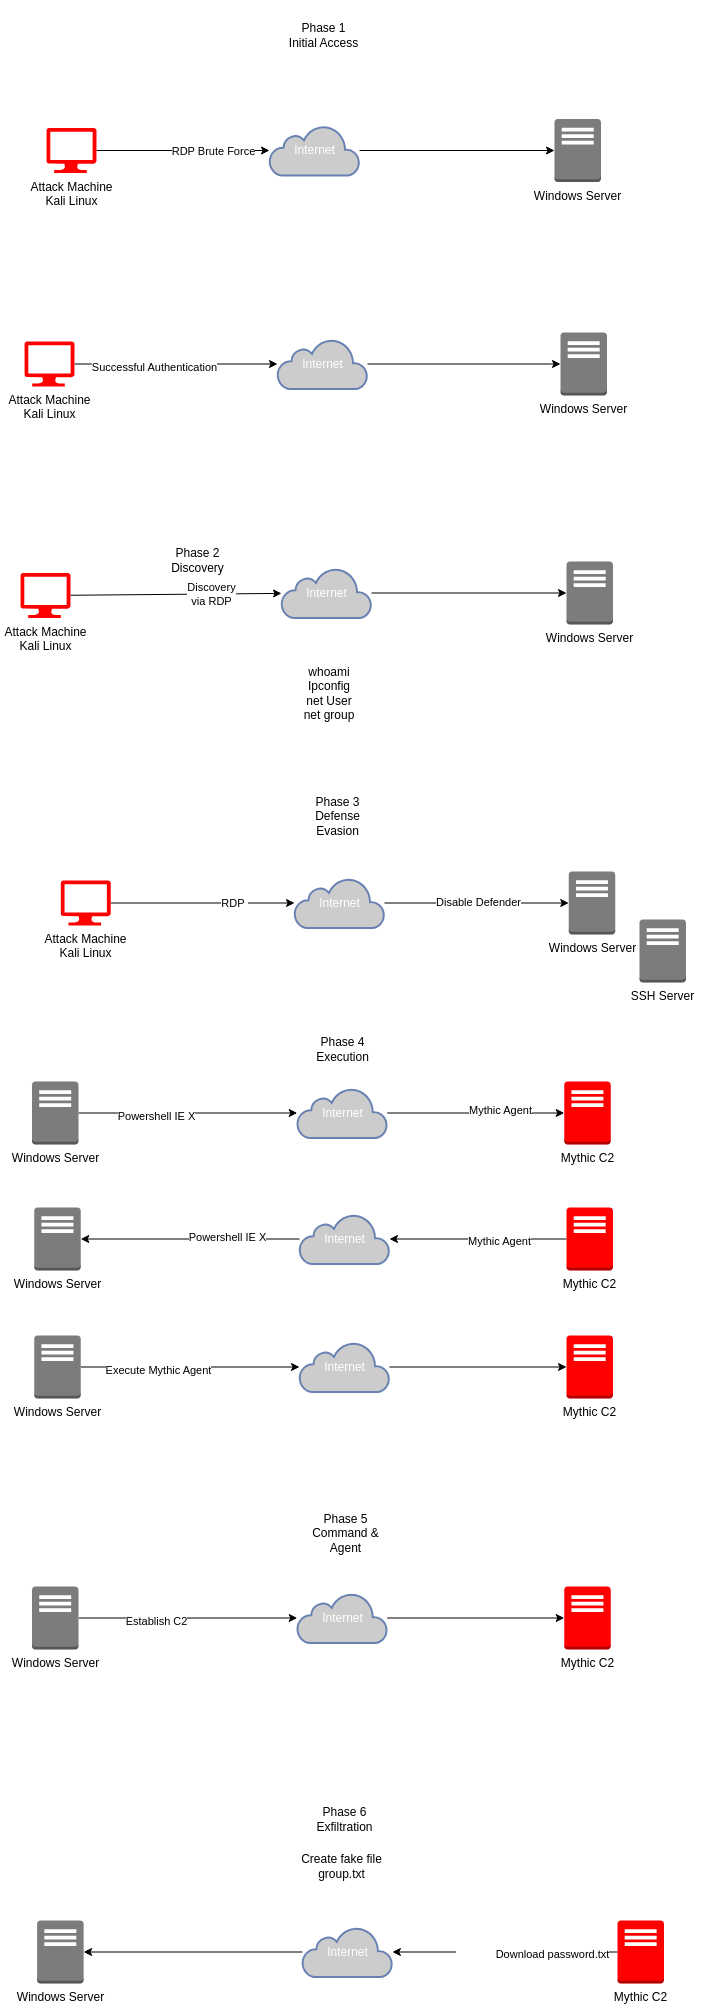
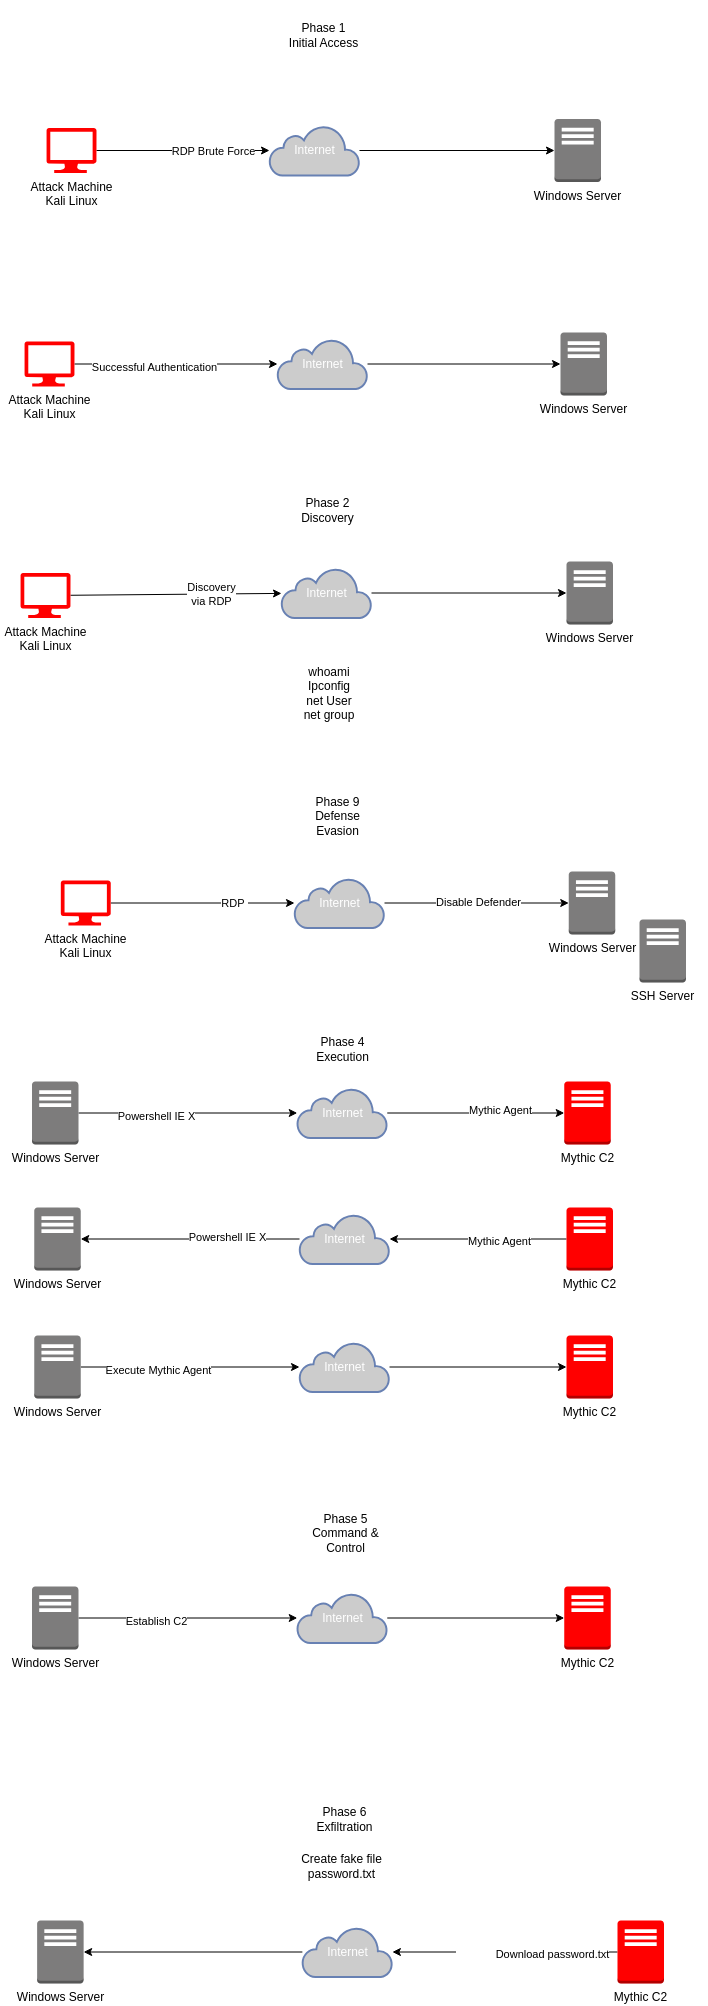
(198, 561) -> (328, 511)
(338, 817) -> (338, 817)
(346, 1534) -> (346, 1534)
(342, 1867) -> (342, 1867)
